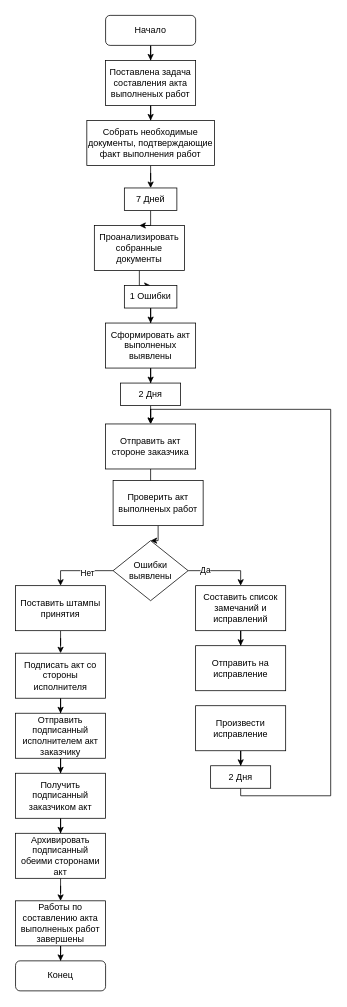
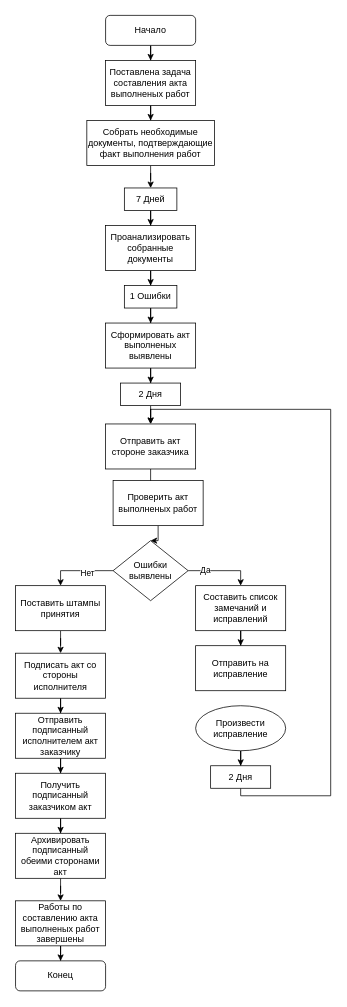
(139, 248) -> (150, 248)
(240, 728) -> (240, 728)
